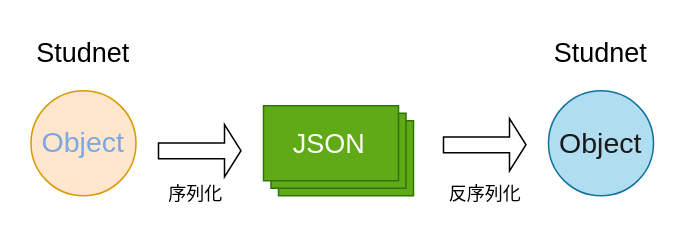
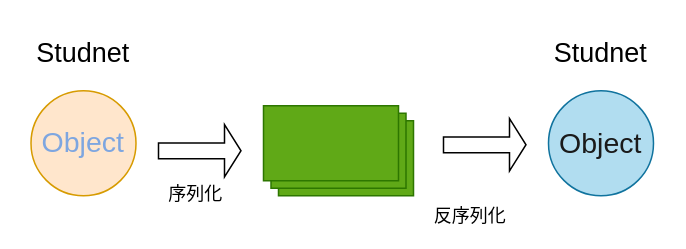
(329, 145) -> none
(485, 194) -> (470, 216)
